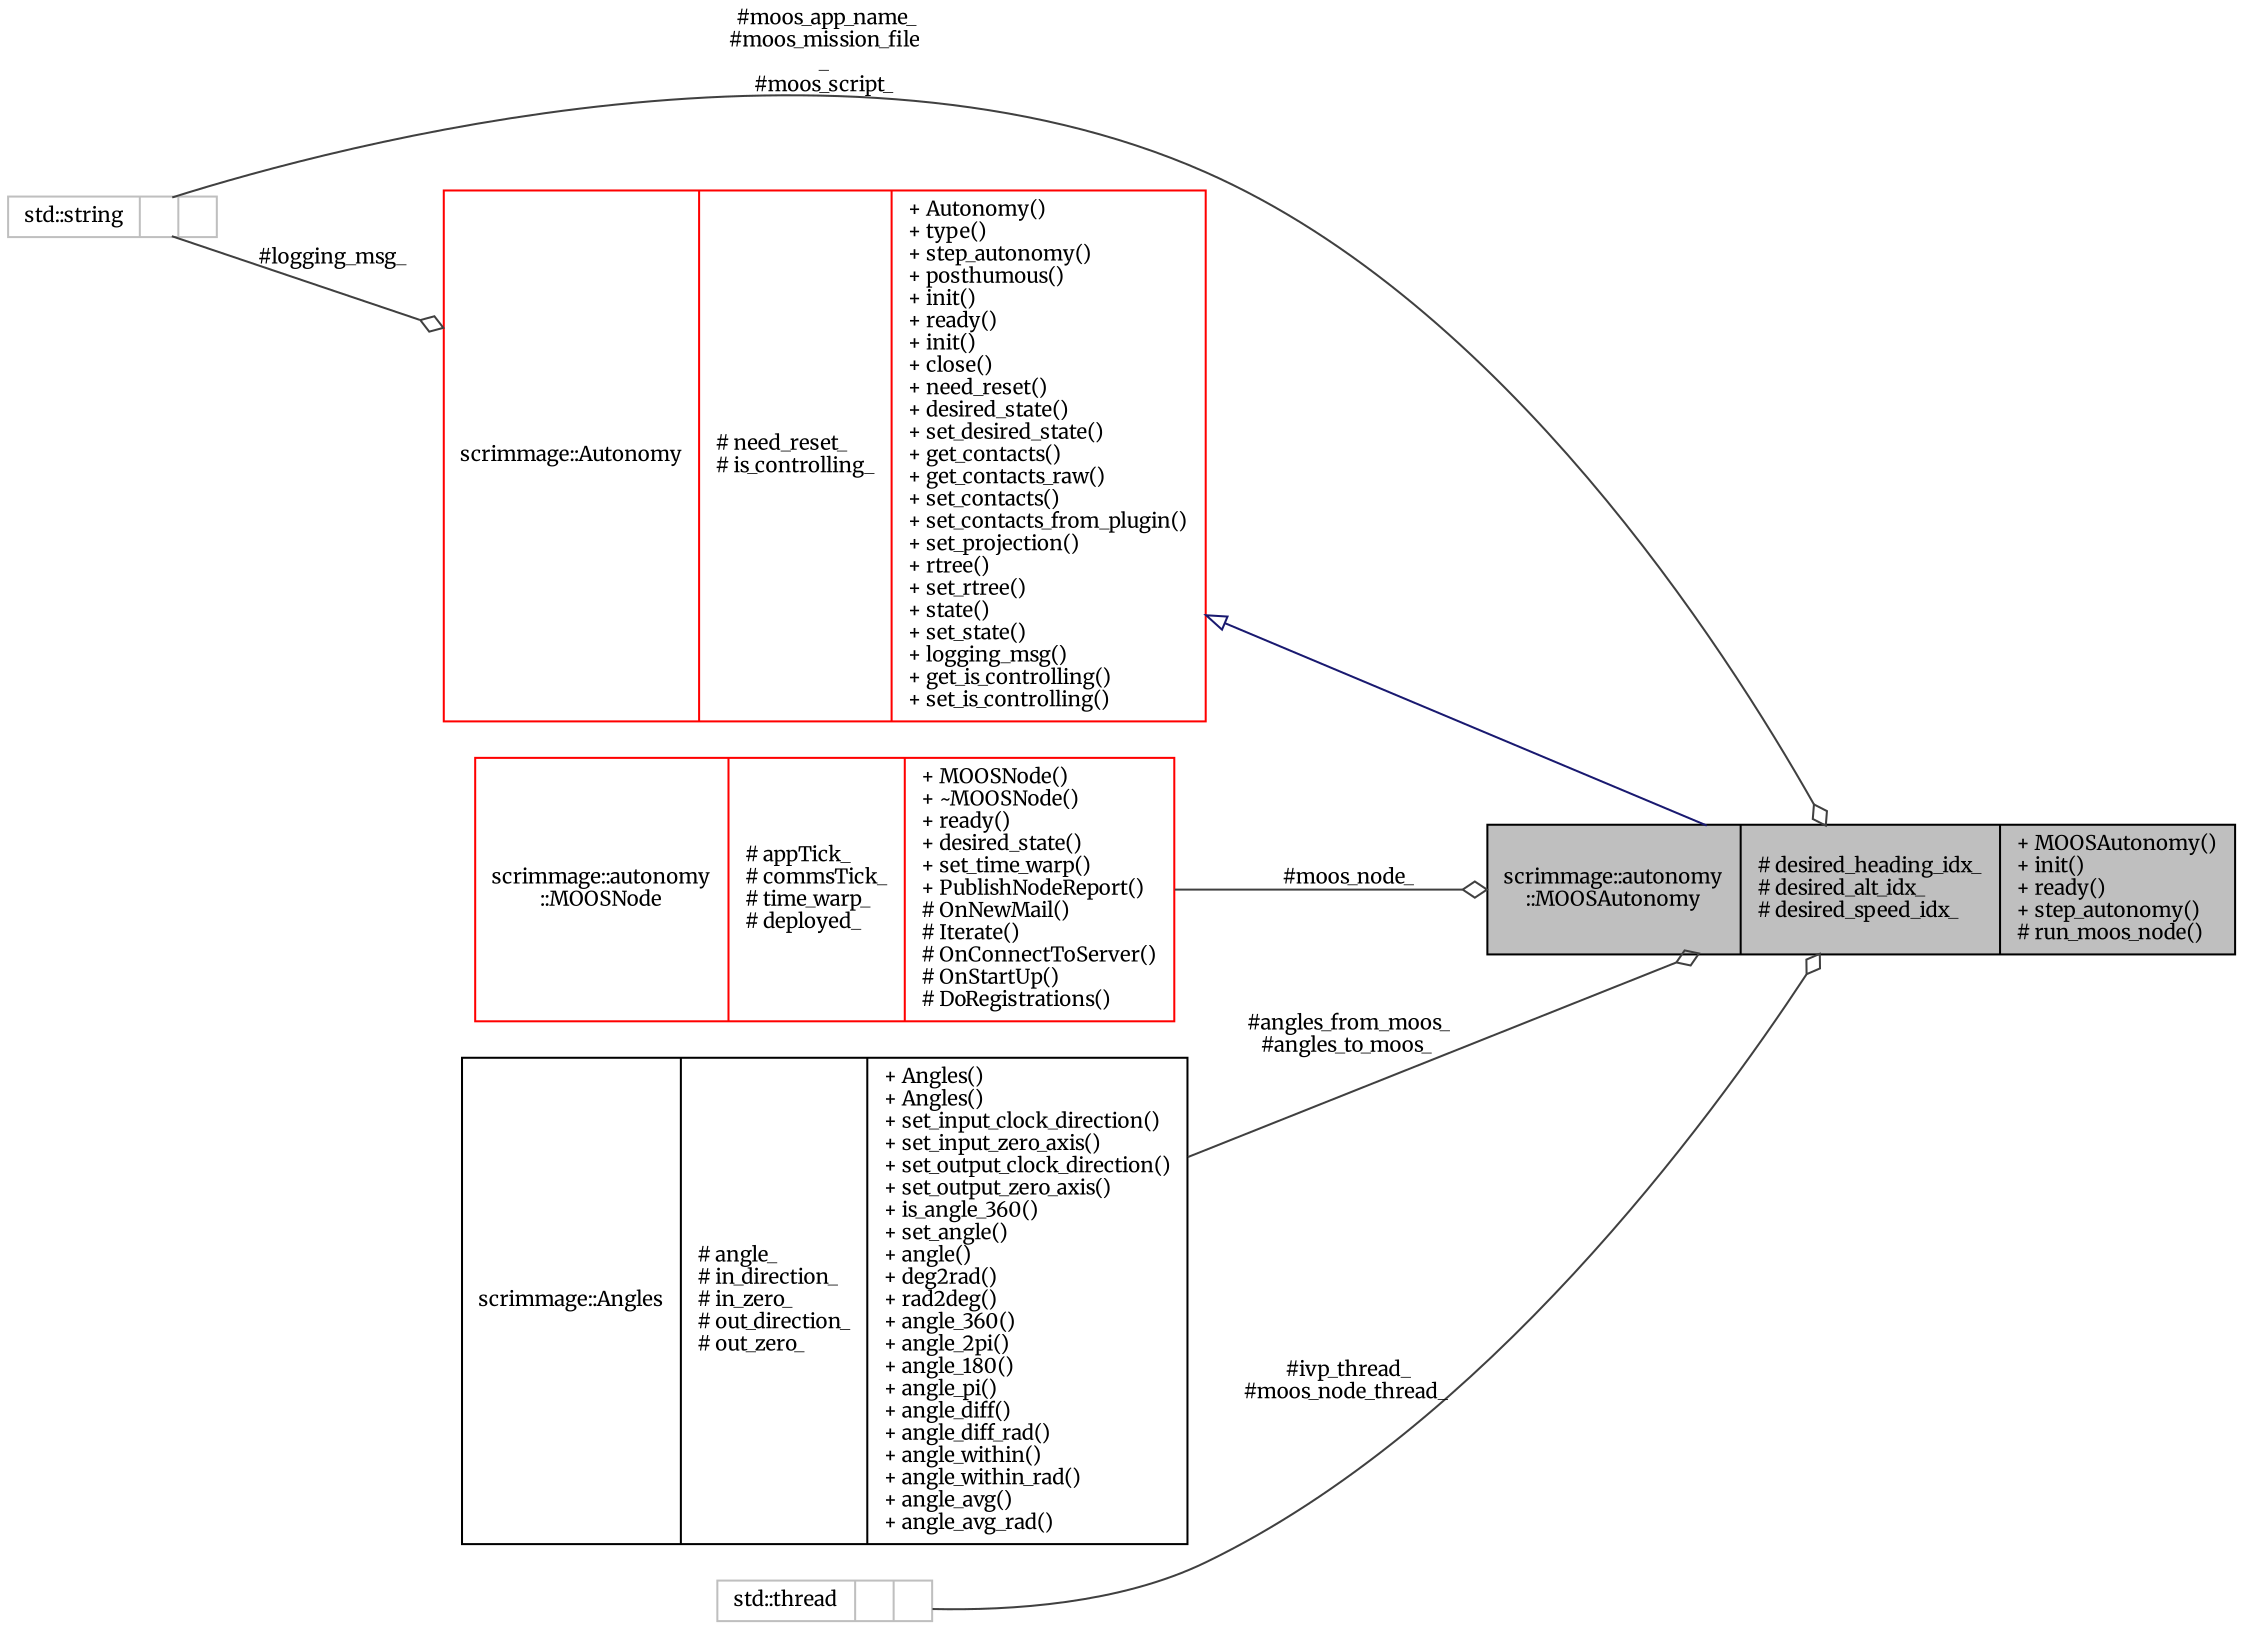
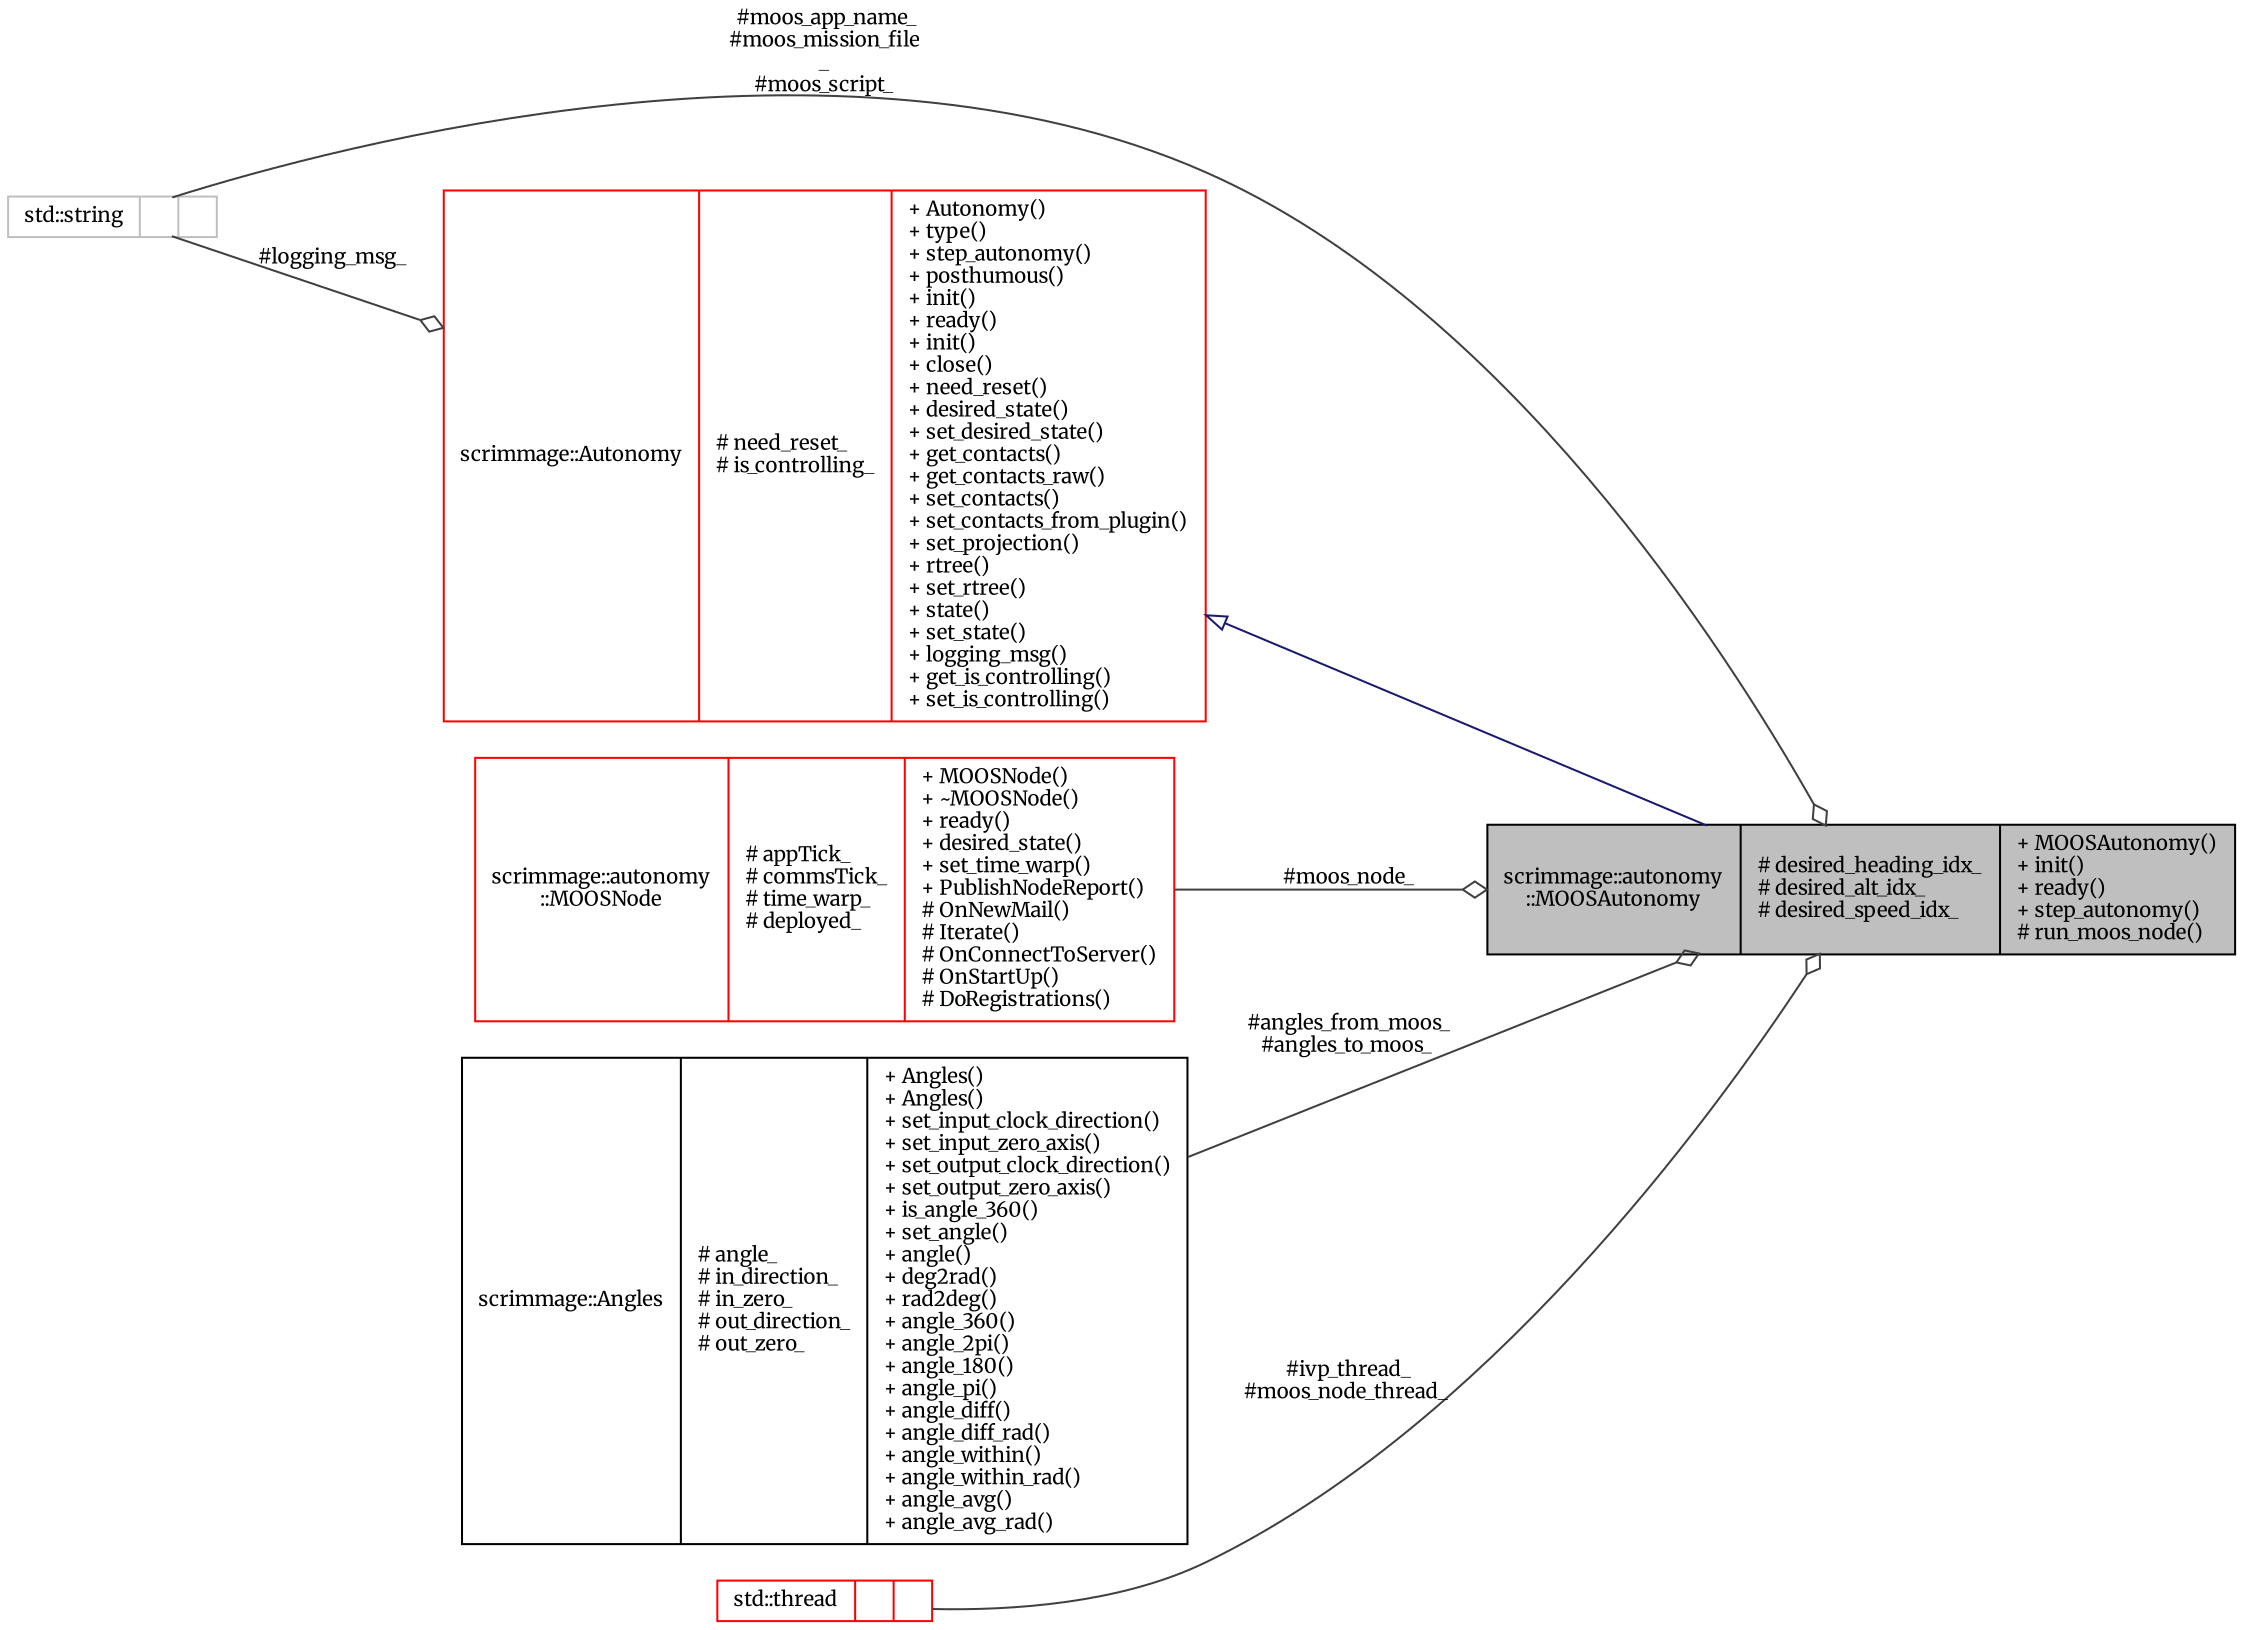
(825, 1601) -> (825, 1601)
